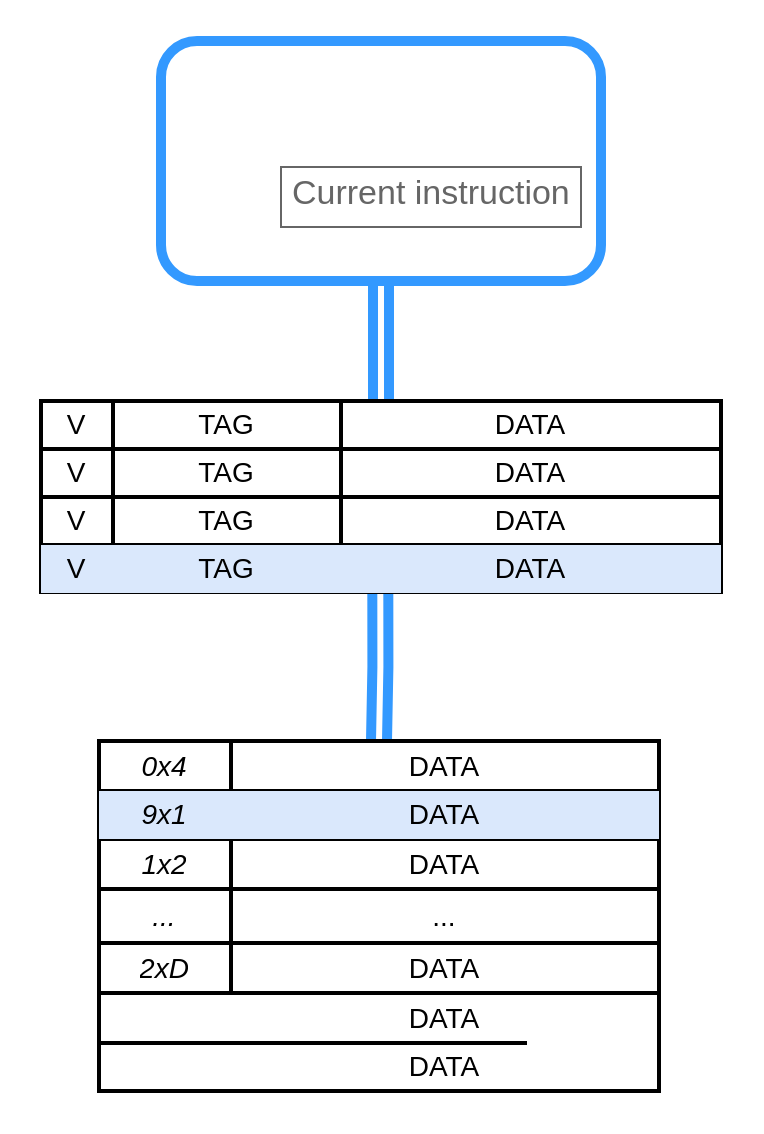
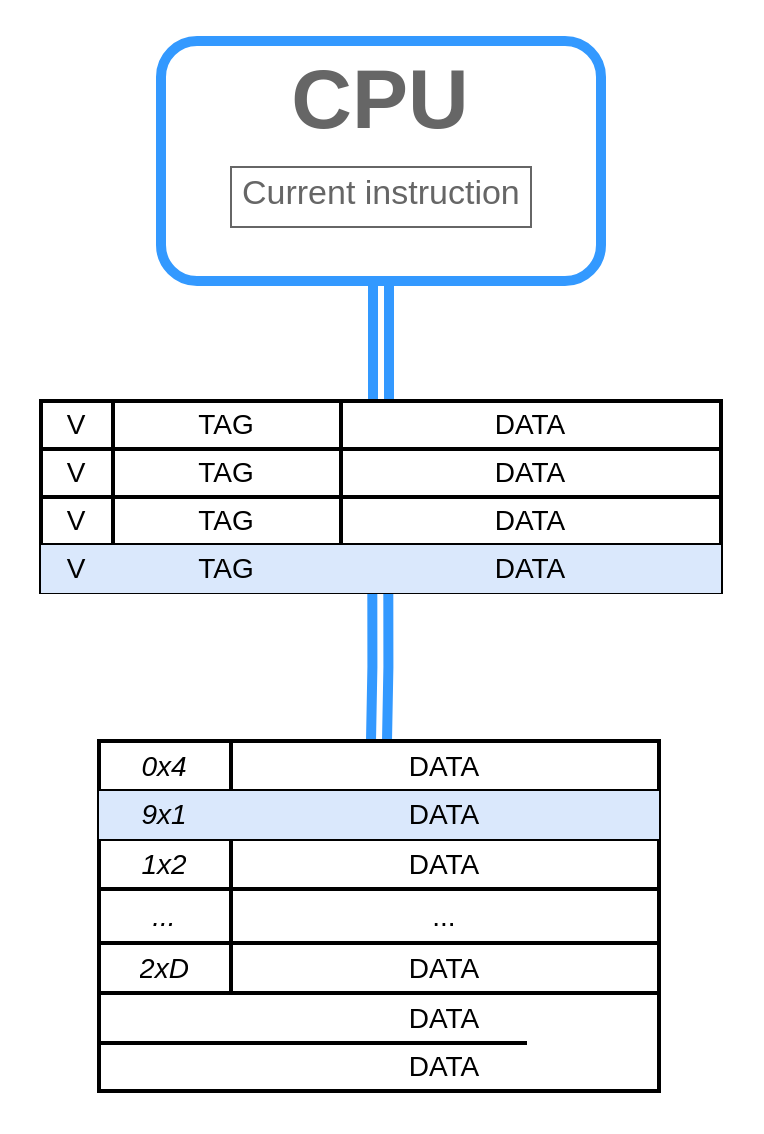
none -> (381, 100)
(431, 197) -> (381, 197)
